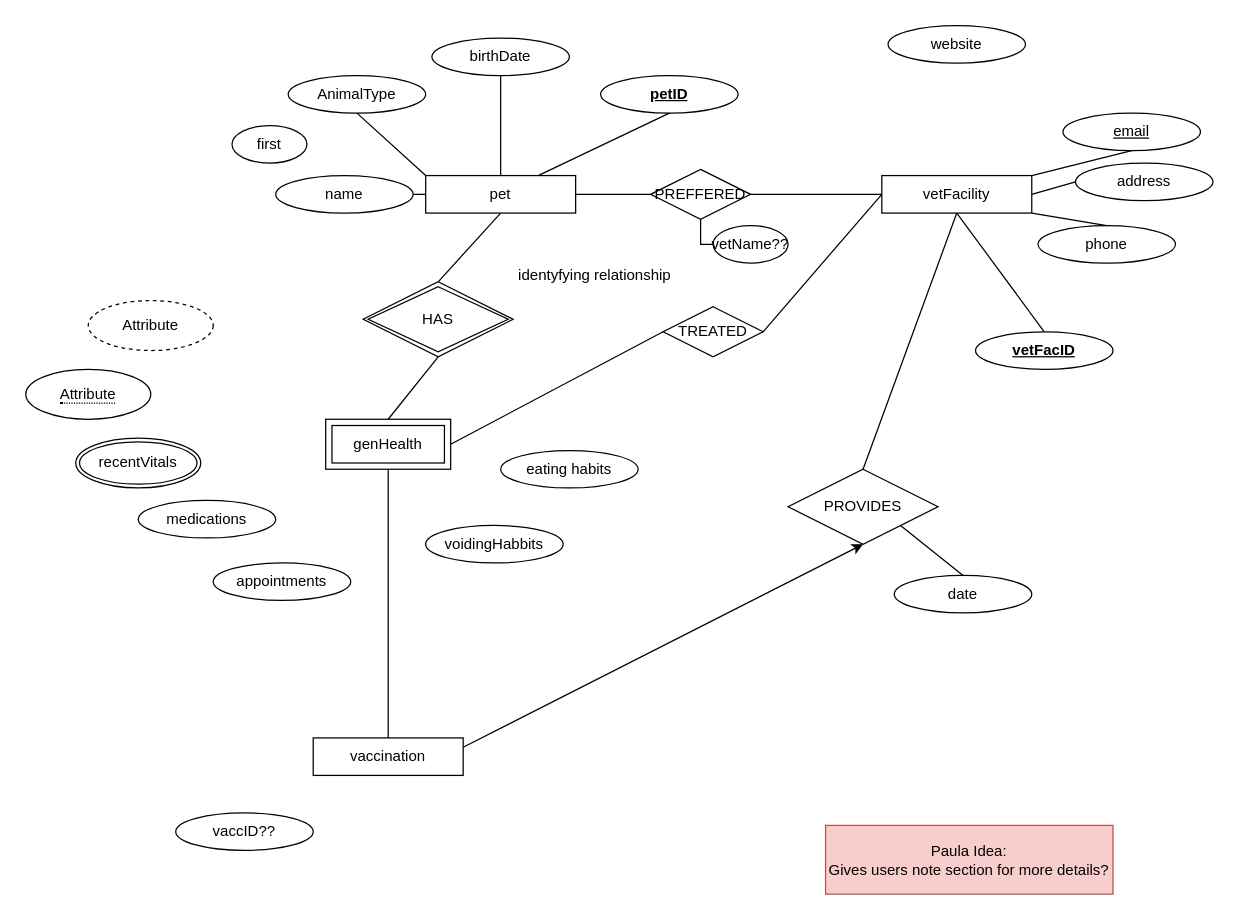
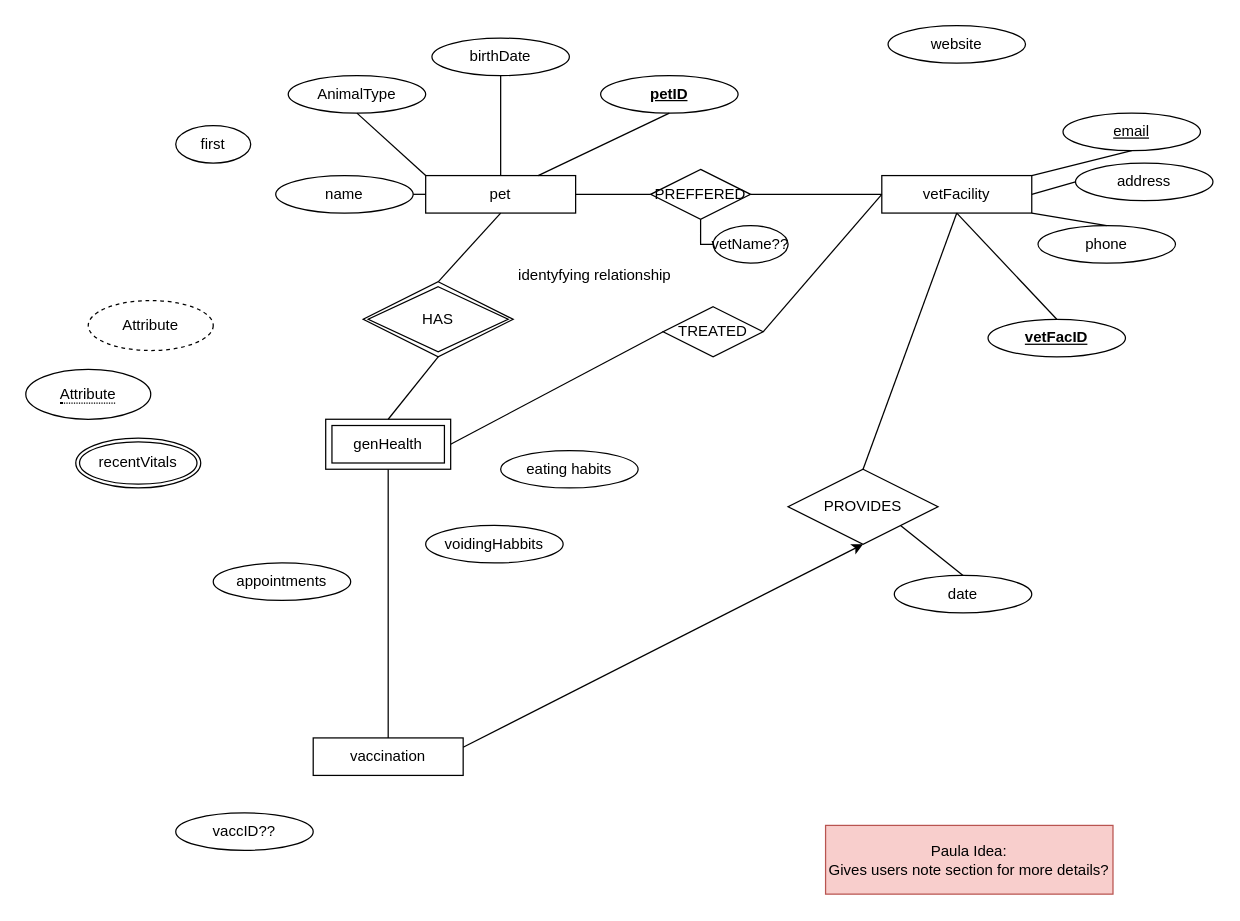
(269, 144) -> (213, 144)
(1044, 351) -> (1057, 338)
(207, 519) -> none
